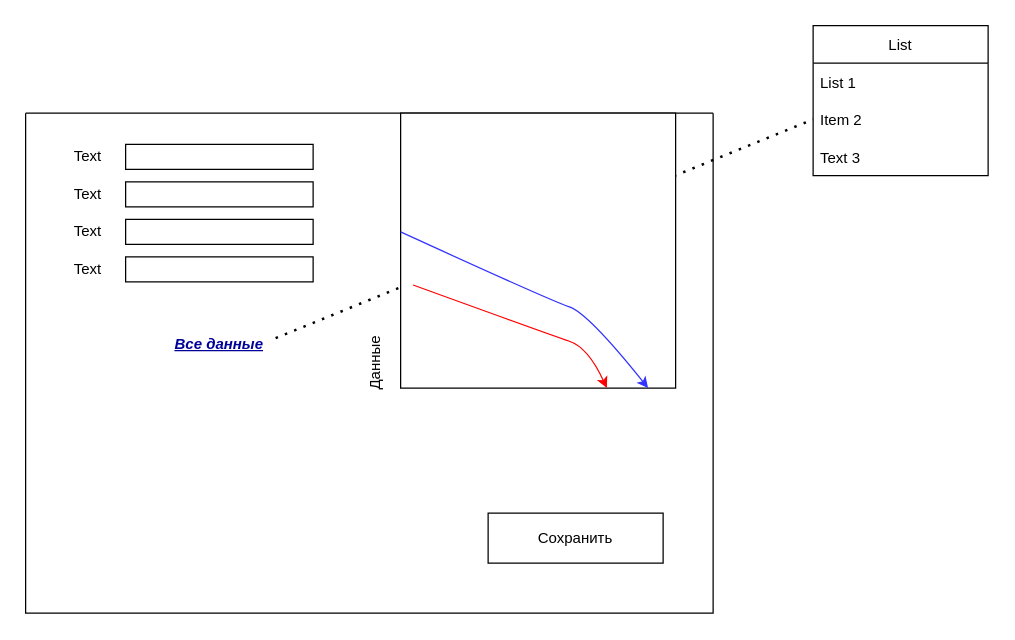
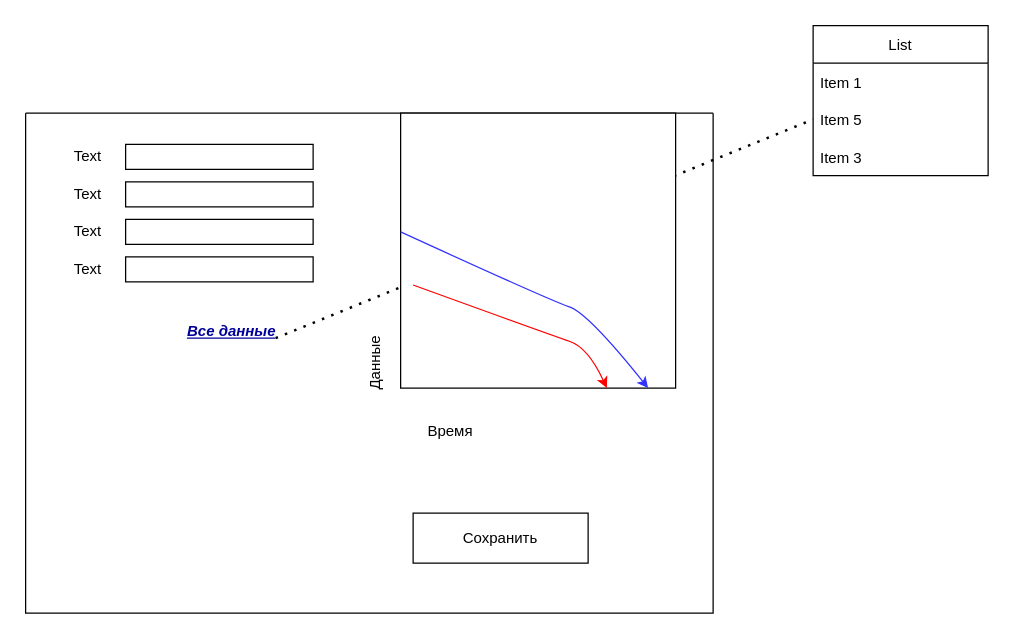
(841, 83) -> (843, 83)
(843, 120) -> (843, 120)
(843, 158) -> (843, 158)
(219, 344) -> (232, 332)
none -> (451, 432)
(576, 538) -> (501, 538)
